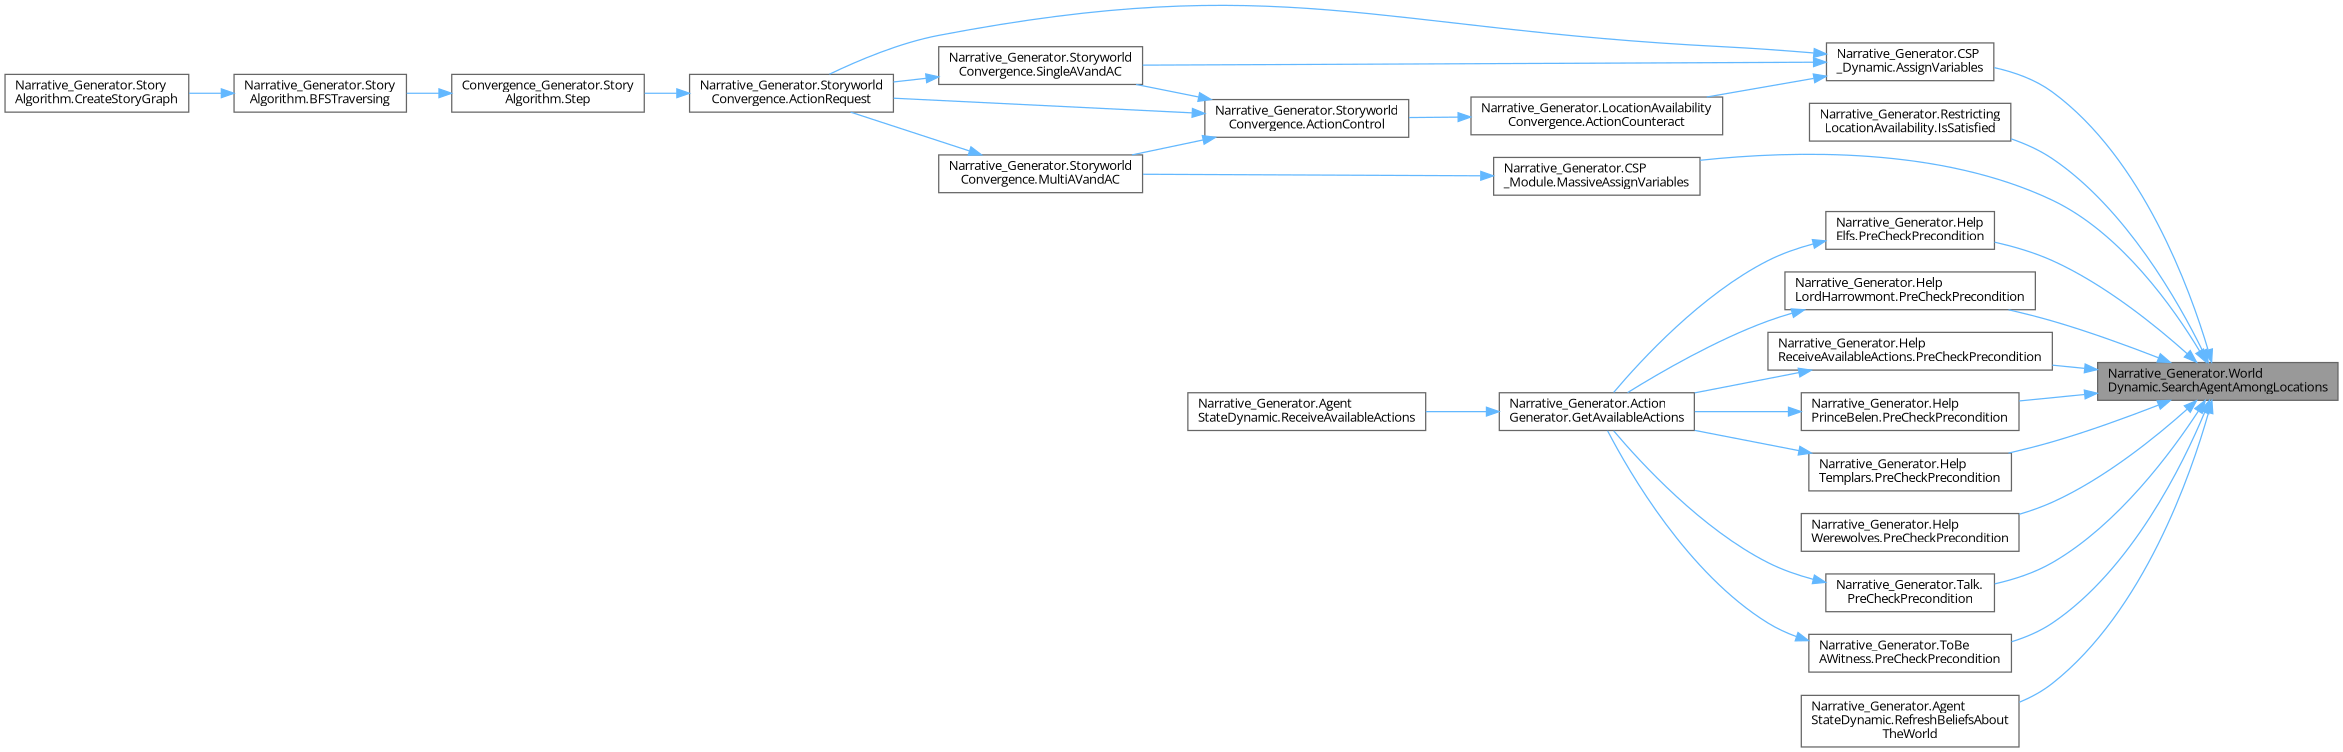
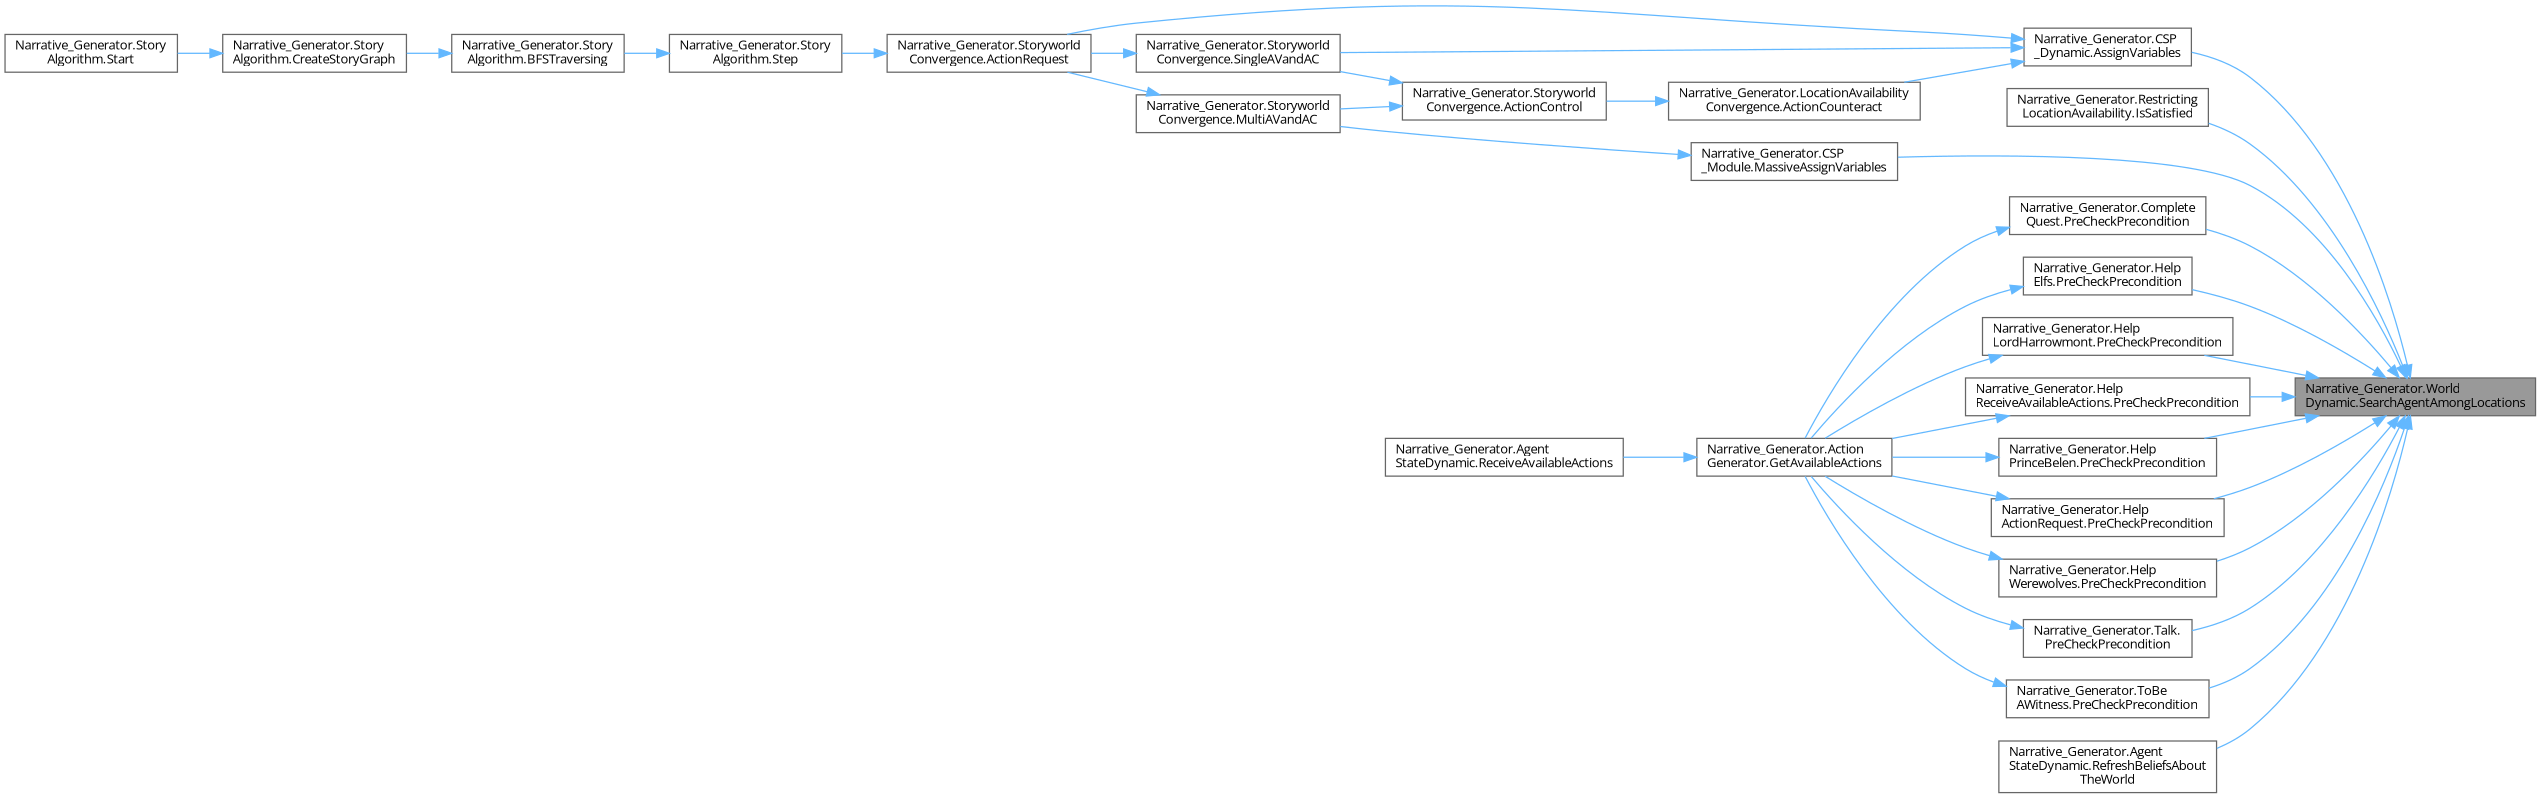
none -> (91, 53)
(548, 93) -> (756, 53)
(1043, 106) -> none
none -> (2108, 216)
(1910, 472) -> (2108, 518)
none -> (1905, 521)
